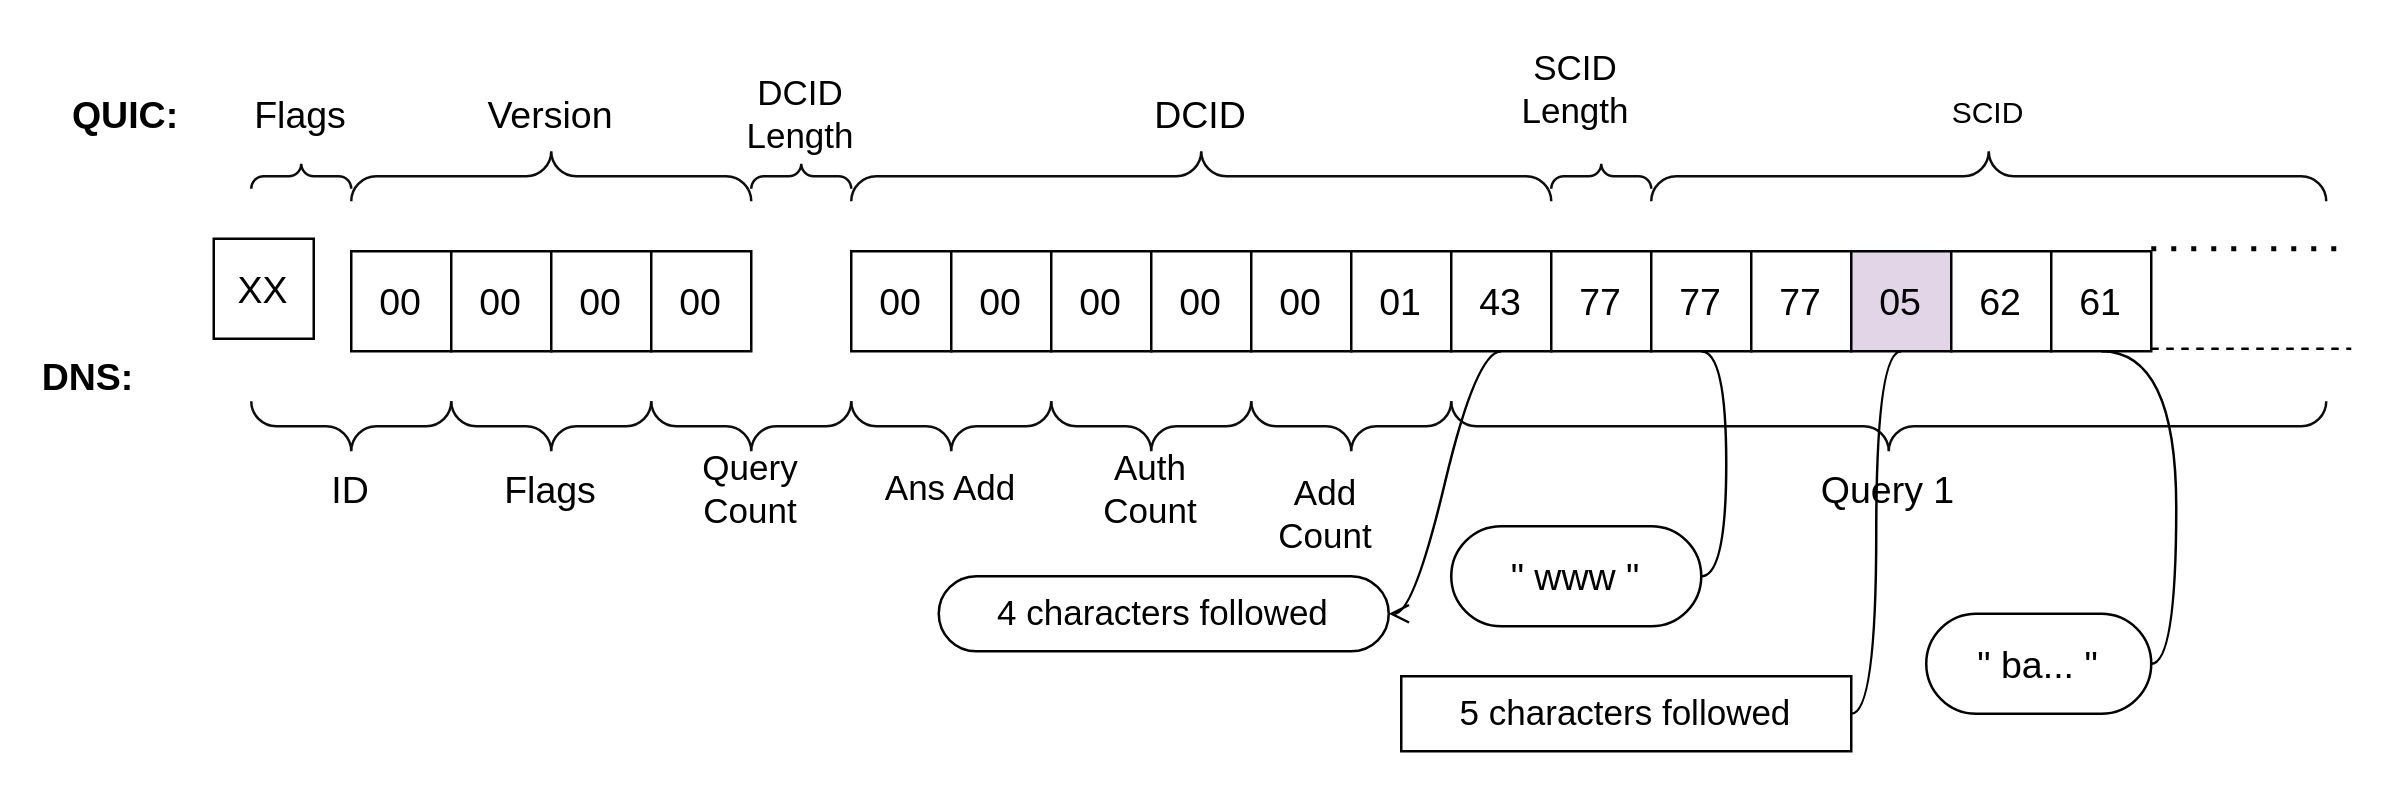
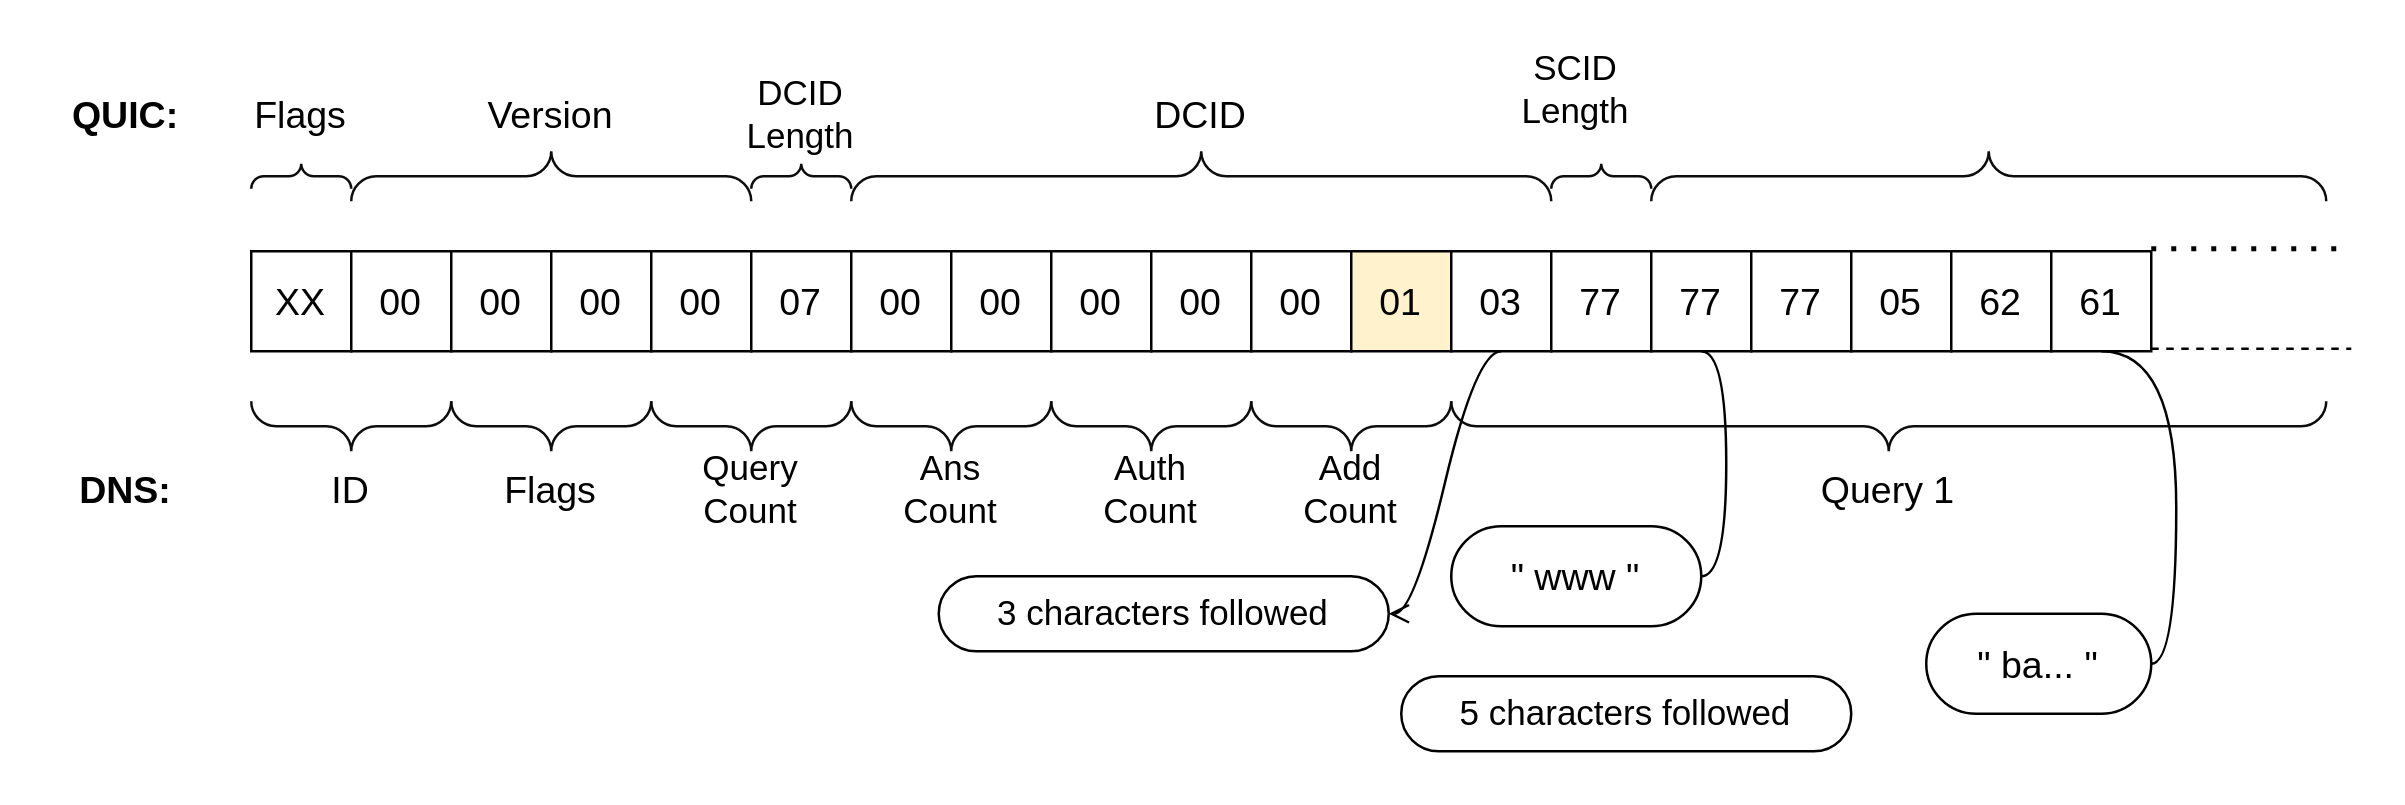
(1989, 114) -> none
(264, 289) -> (301, 301)
none -> (801, 301)
(1401, 301) -> (1401, 301)
(1501, 301) -> (1501, 301)
(1901, 301) -> (1901, 301)
(89, 376) -> (126, 489)
(951, 489) -> (951, 489)
(1326, 514) -> (1351, 489)
(1876, 571) -> none
(1164, 614) -> (1164, 614)
(1626, 714) -> (1626, 714)
